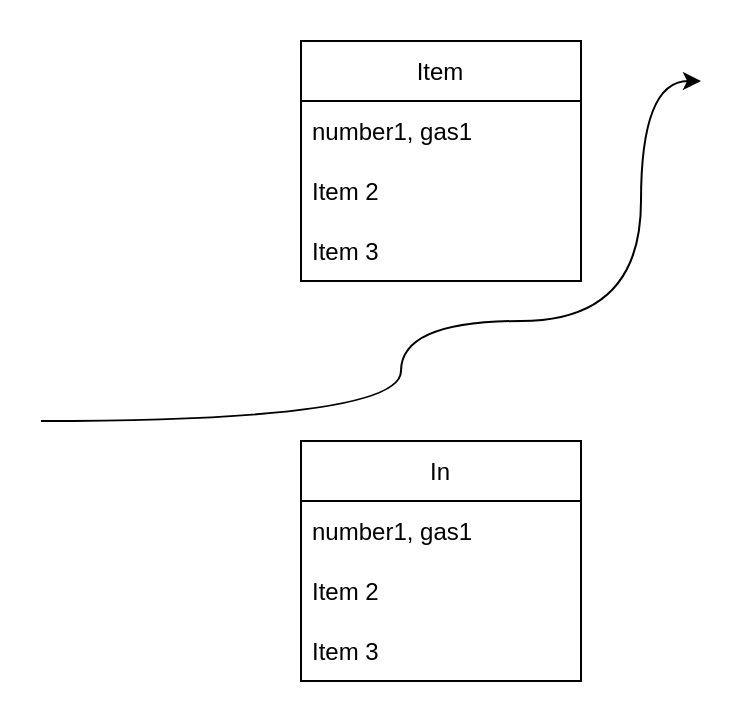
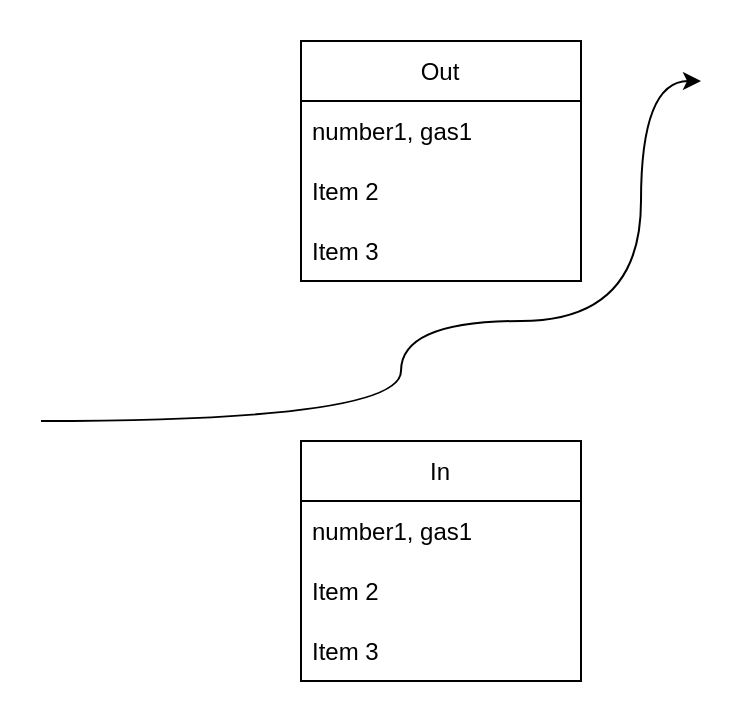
(440, 72) -> (440, 72)
